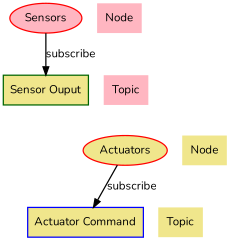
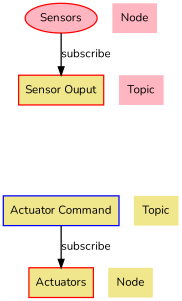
(46, 90) -> (61, 90)
(125, 150) -> (61, 283)
(108, 183) -> (61, 243)
